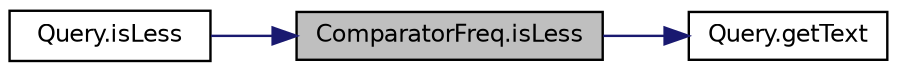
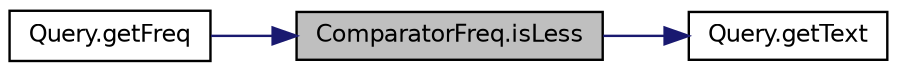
(110, 36) -> (110, 36)
